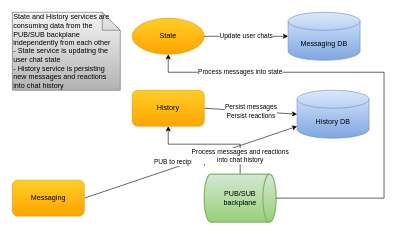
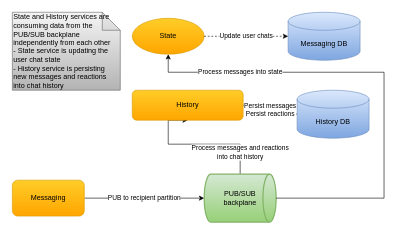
(212, 36) -> (212, 36)
(168, 108) -> (188, 105)
(140, 180) -> (143, 198)
